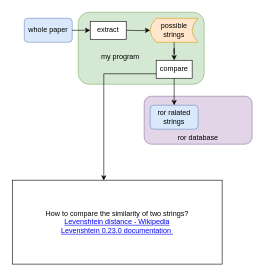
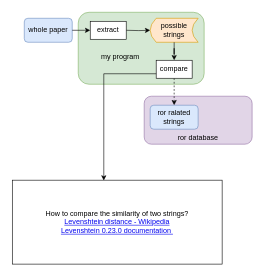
(174, 89) -> (174, 89)
